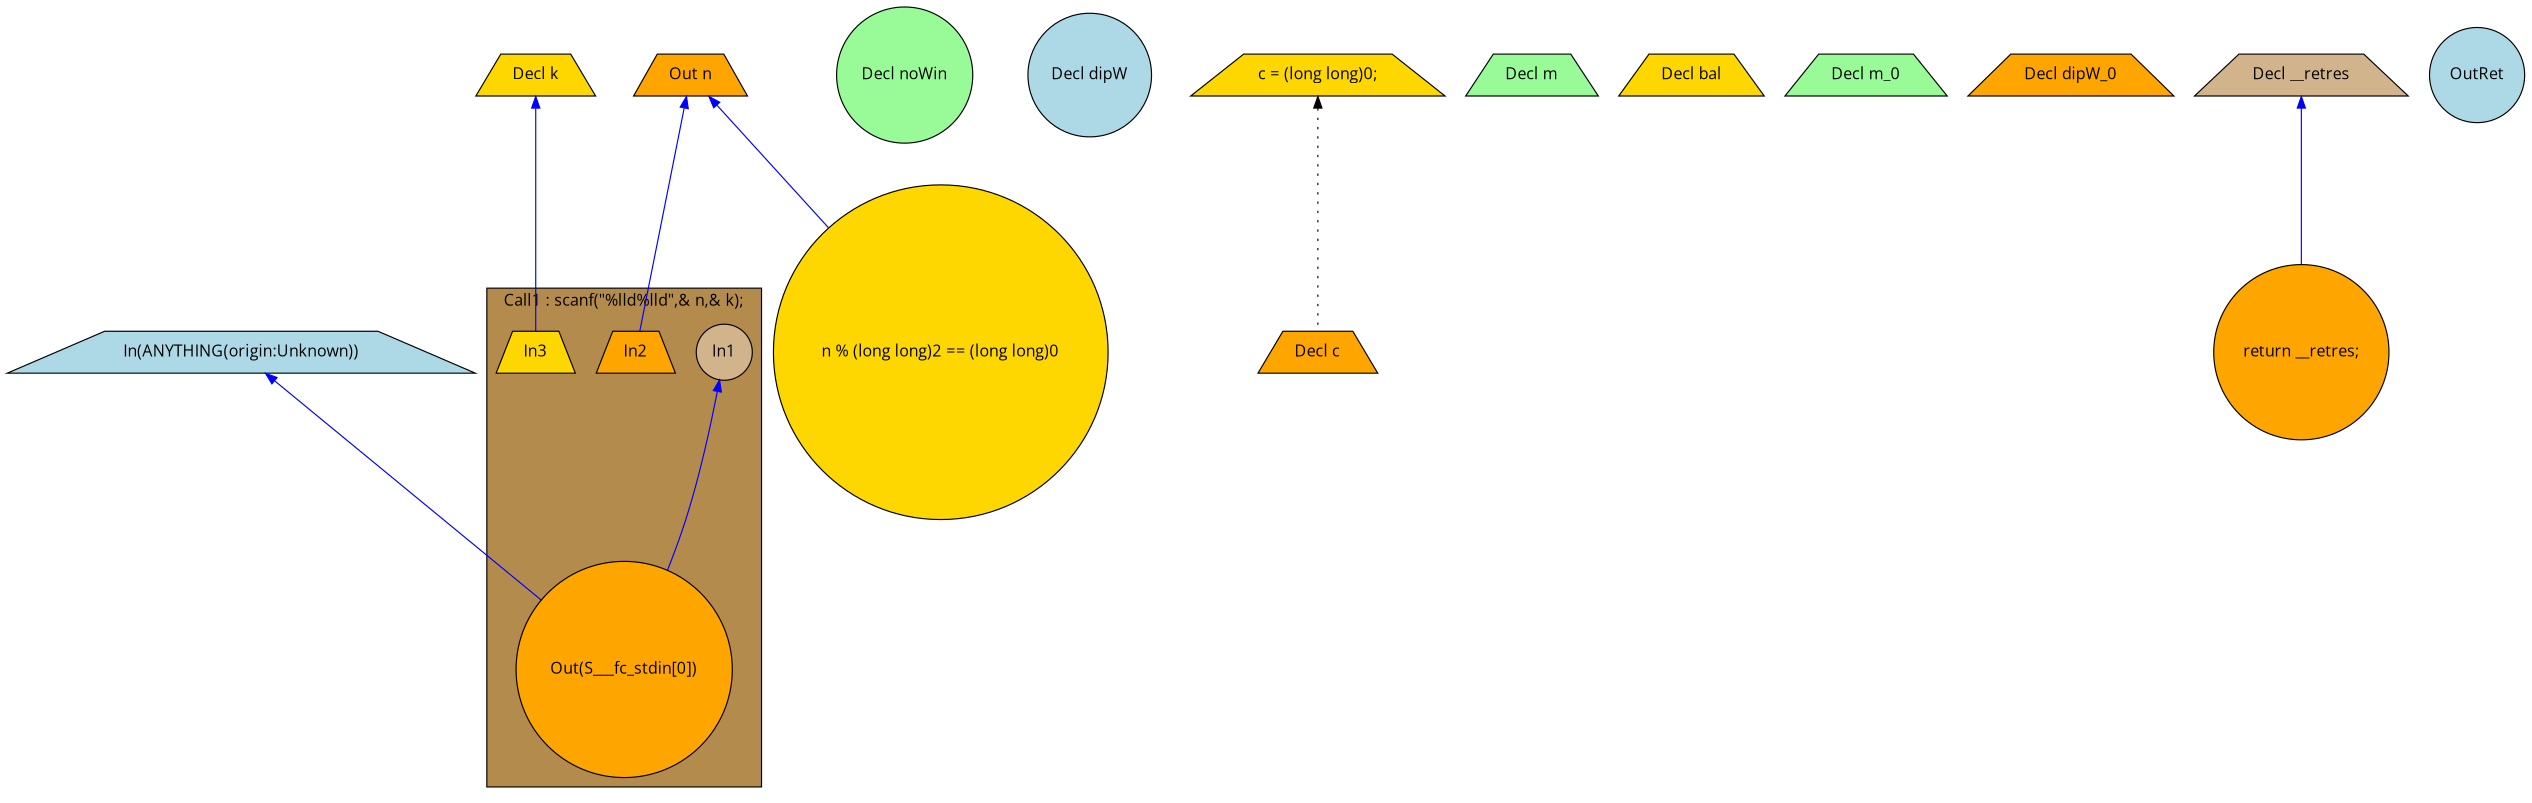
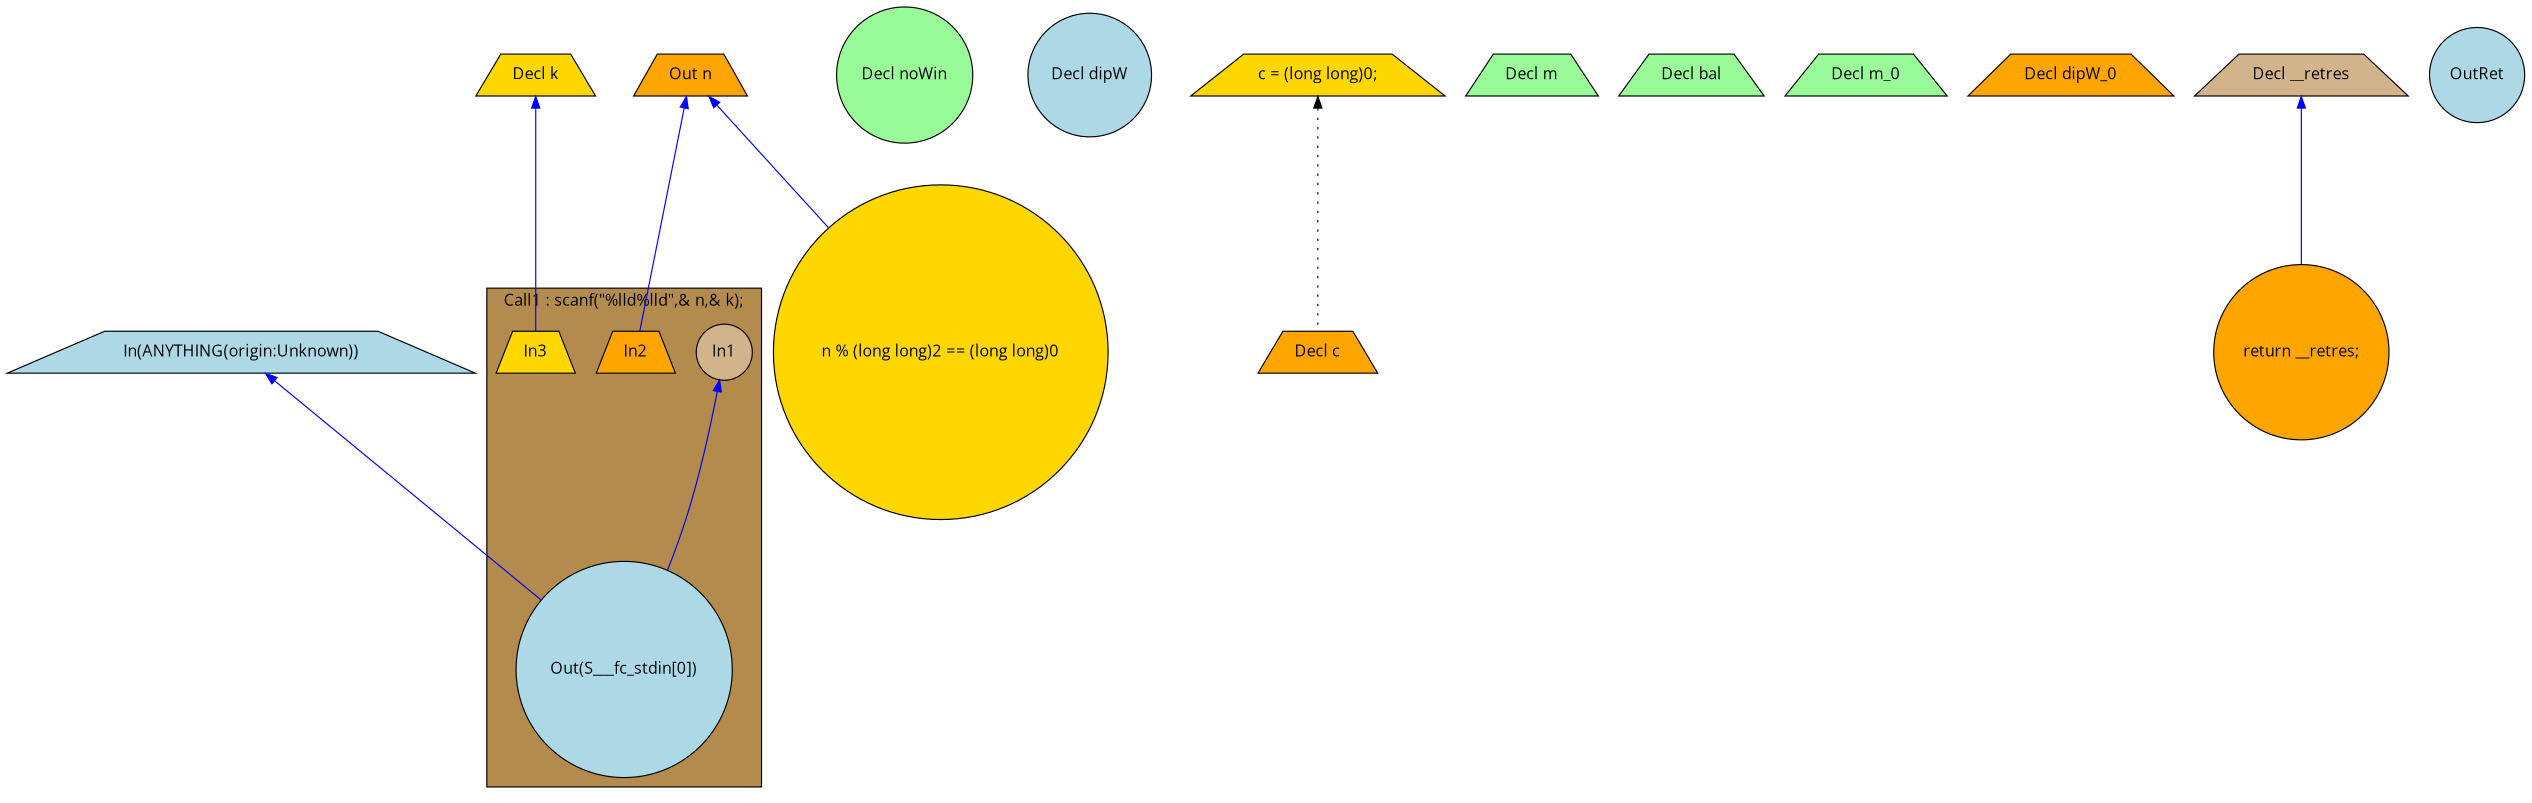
(1691, 75) -> (1691, 75)
(624, 669) -> (624, 669)
